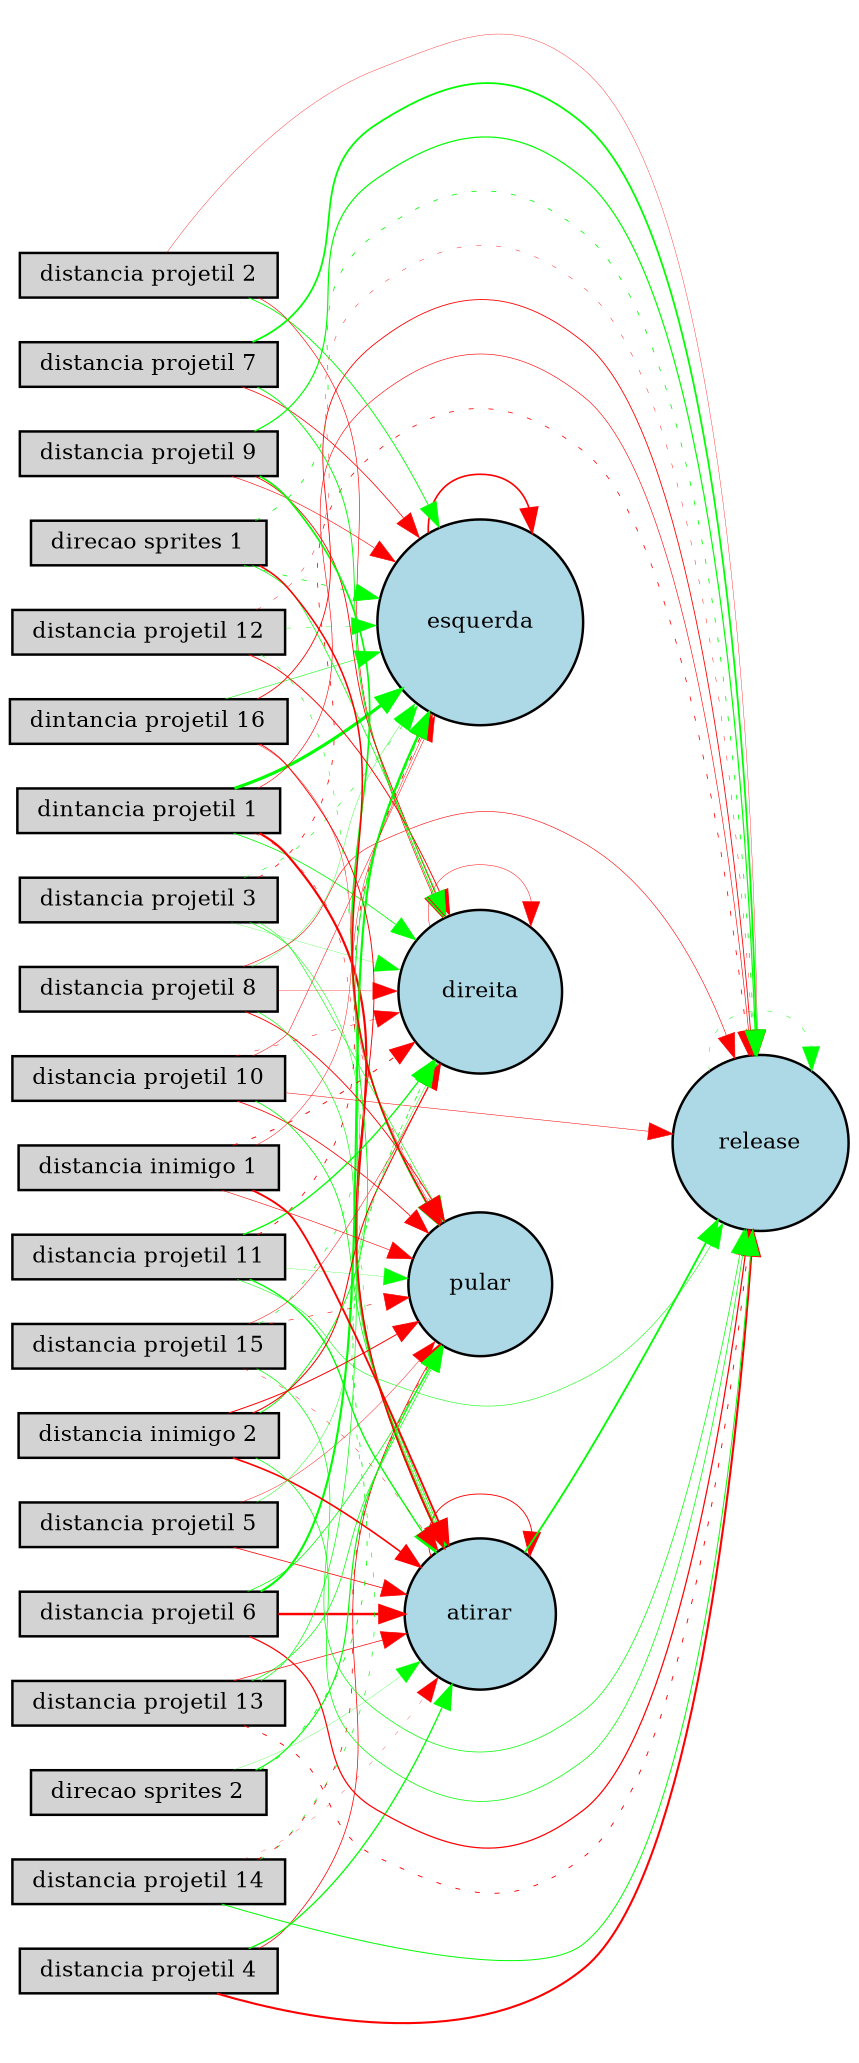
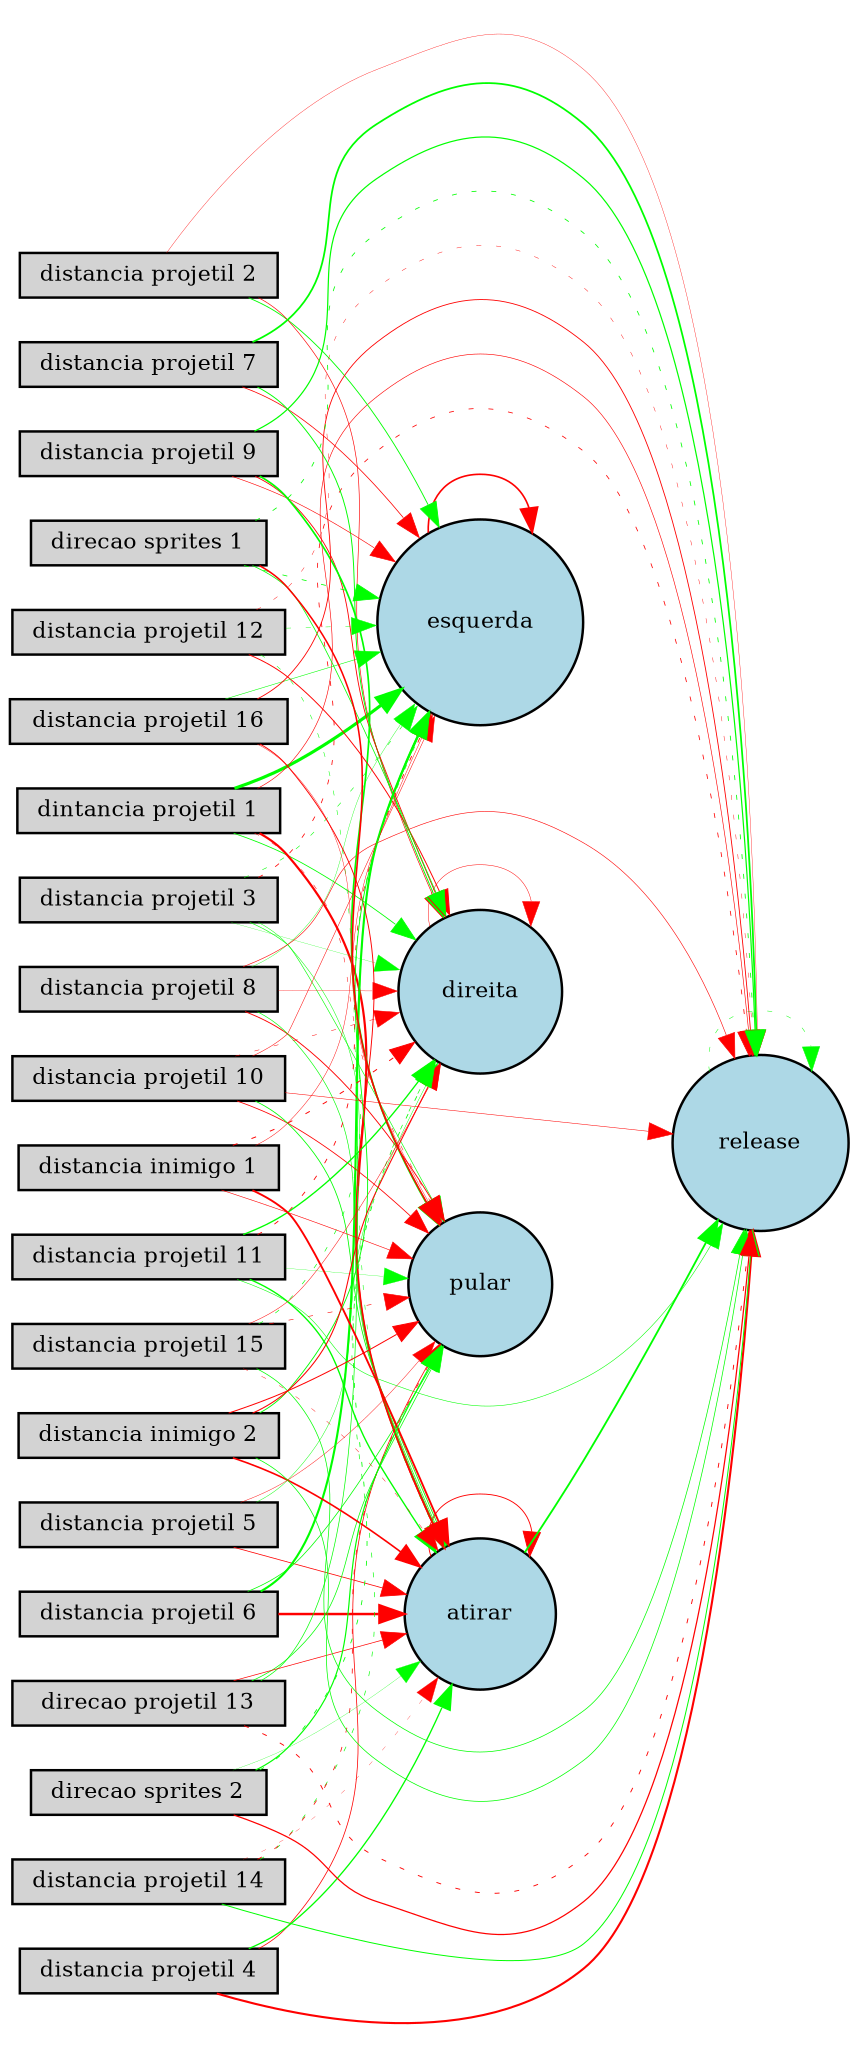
(149, 722) -> (149, 722)
(149, 1703) -> (149, 1703)
(624, 1755) -> (633, 1828)
